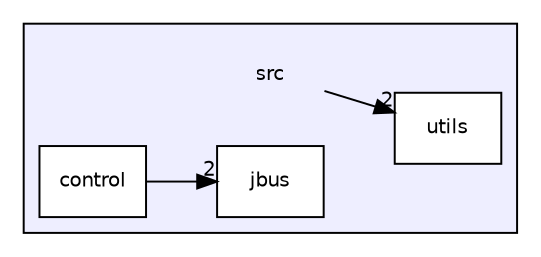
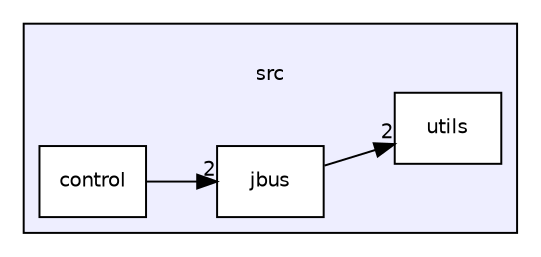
(350, 99) -> (350, 158)
